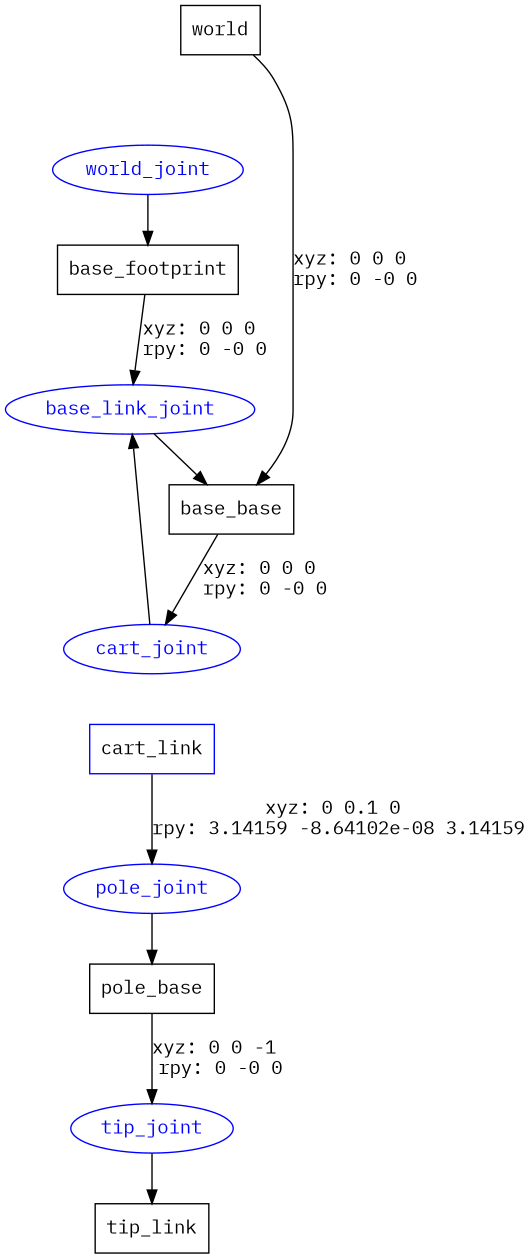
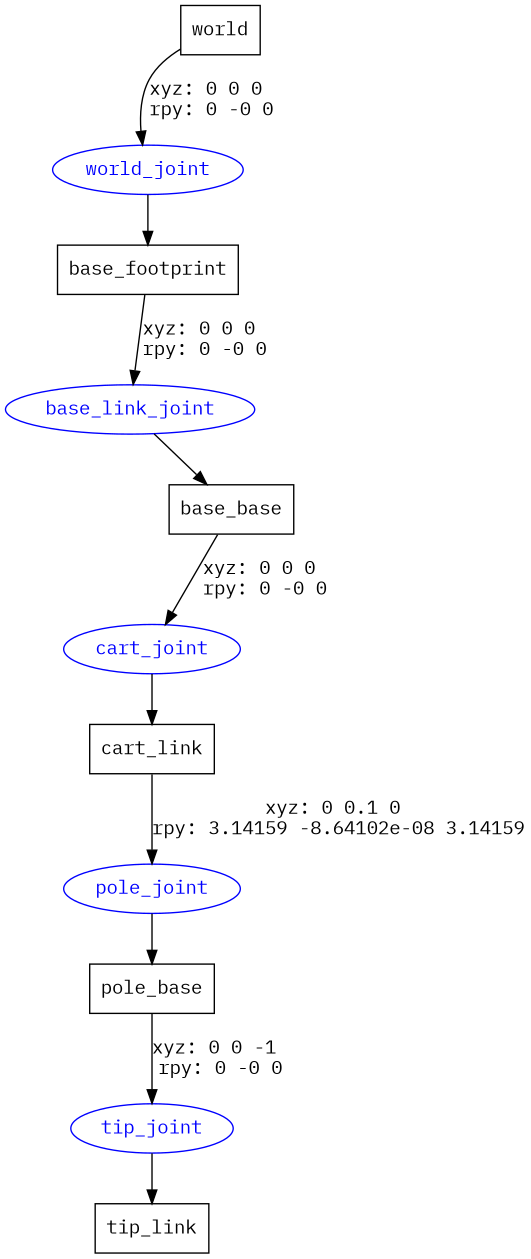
(293, 262) -> (147, 84)
(142, 536) -> (152, 692)
(152, 749) -> (152, 749)
